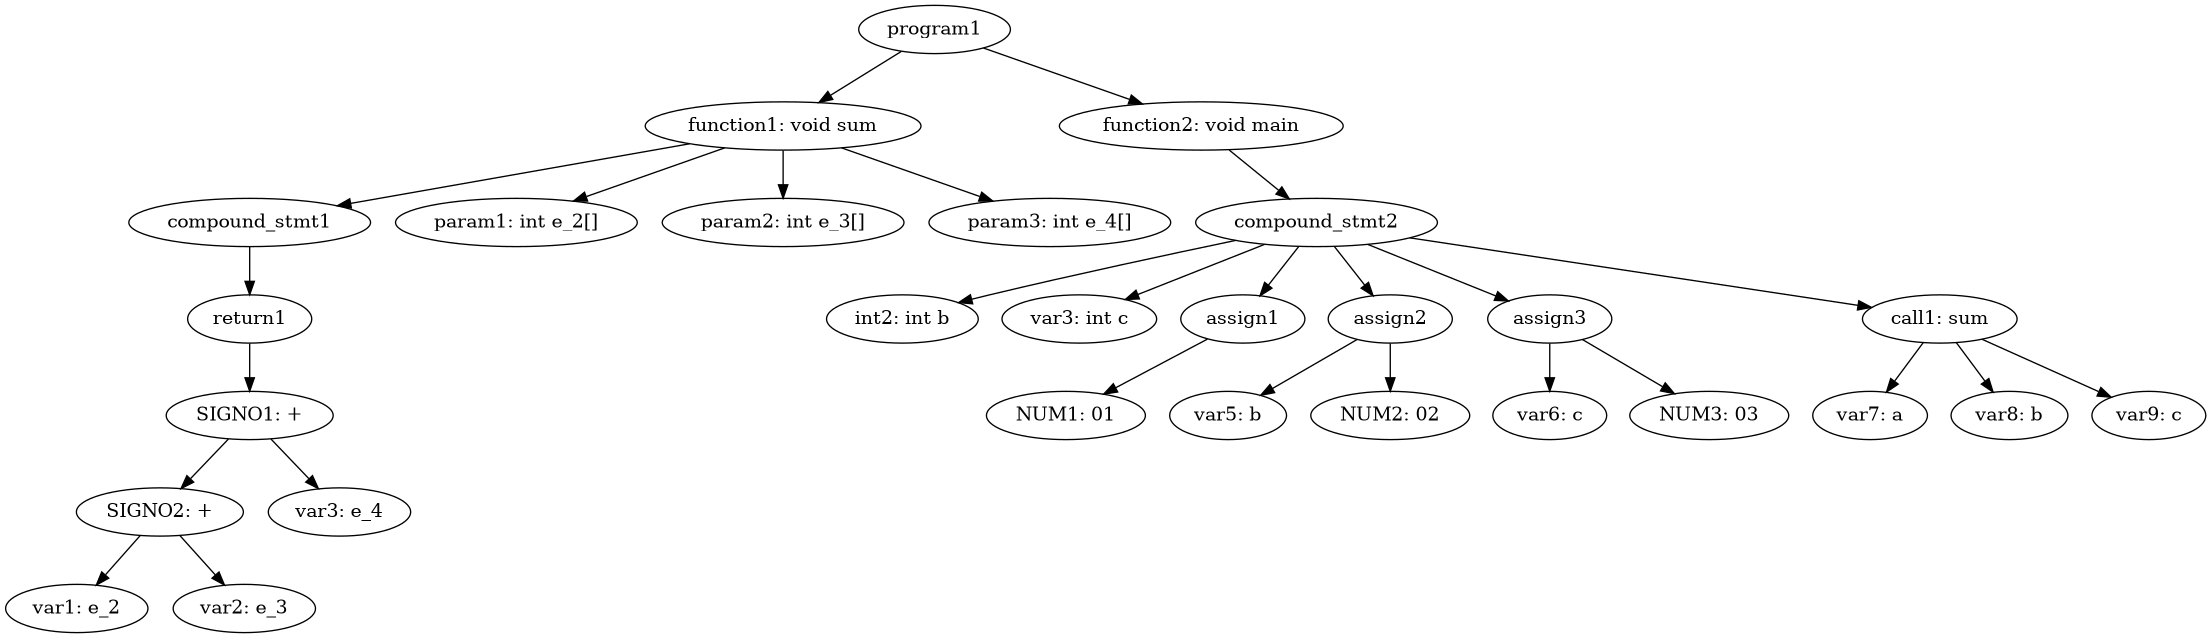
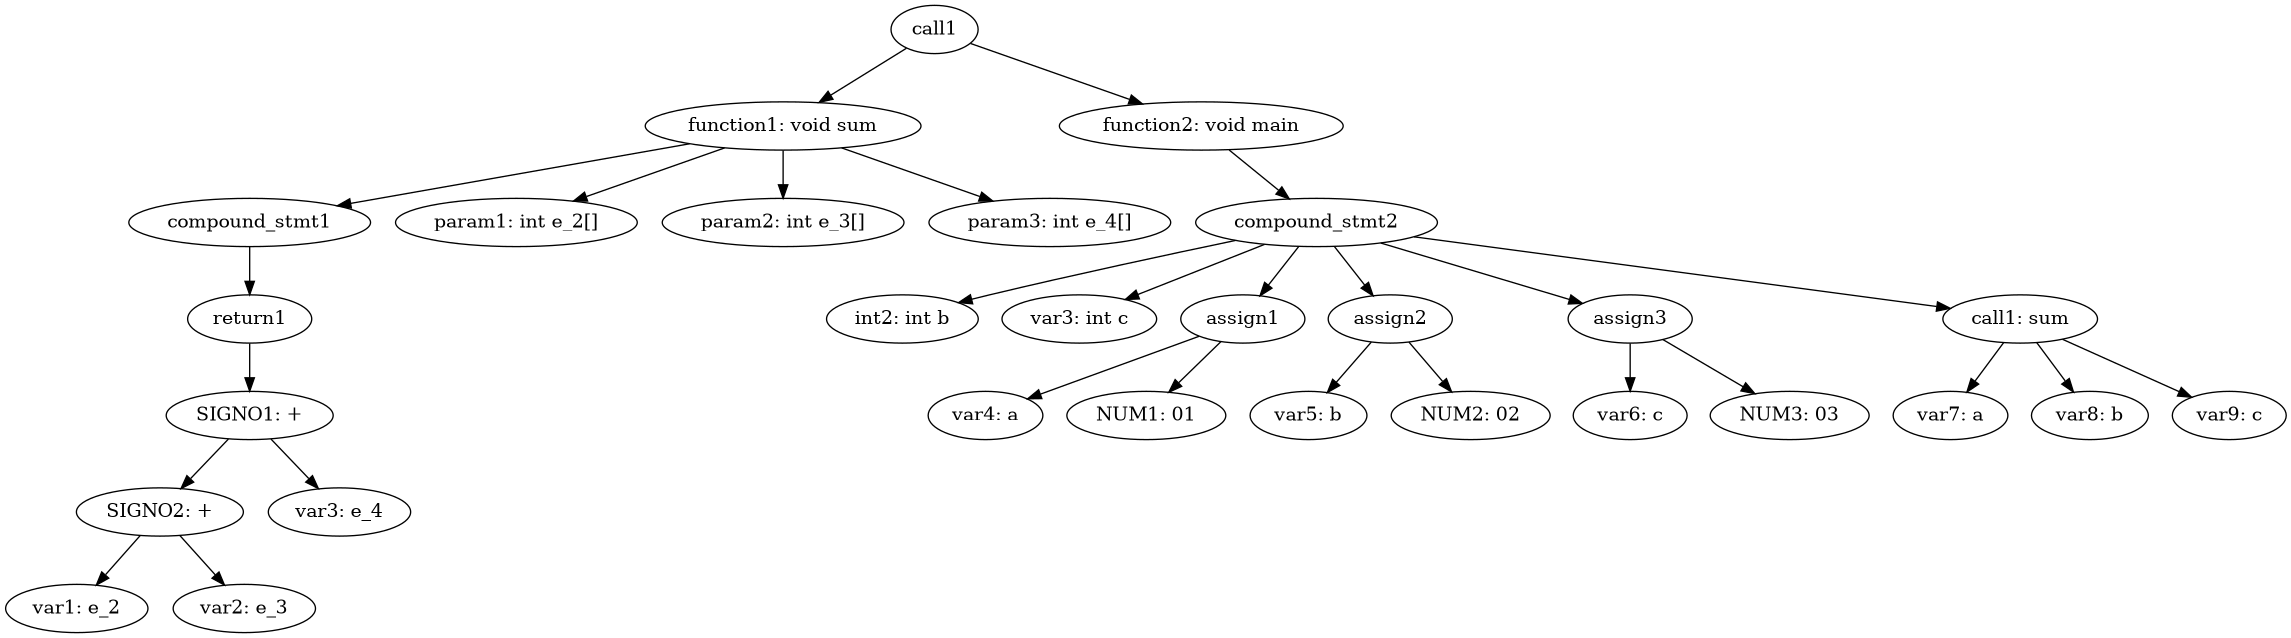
(935, 29) -> (935, 29)
none -> (986, 415)
